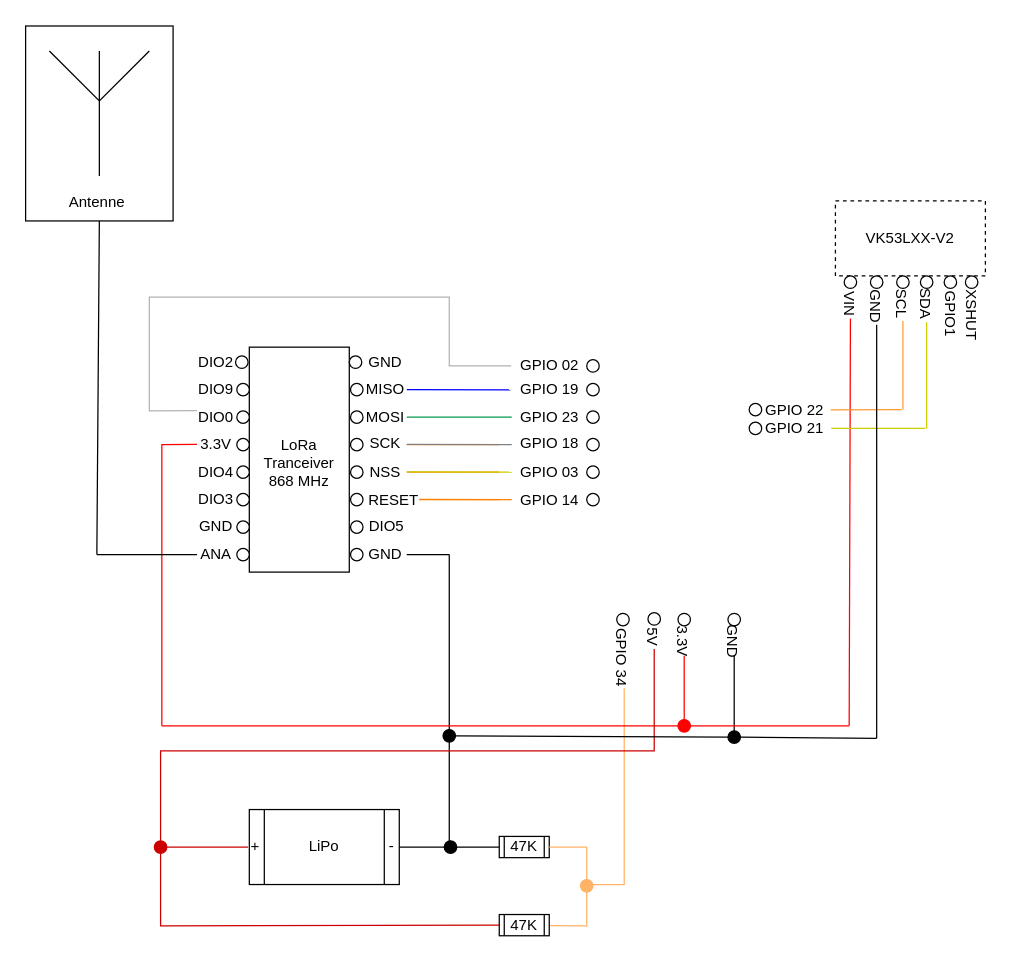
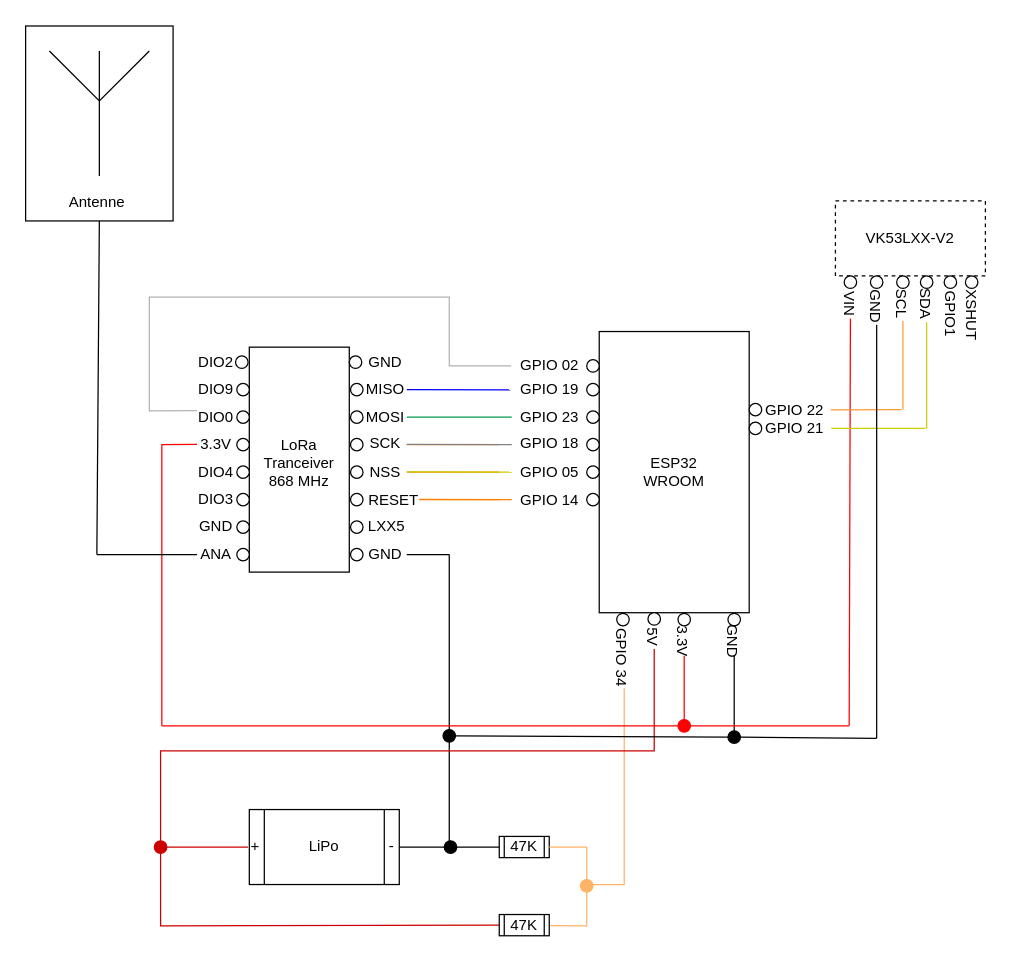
(550, 472) -> (550, 472)
none -> (674, 472)
(387, 527) -> (387, 527)
